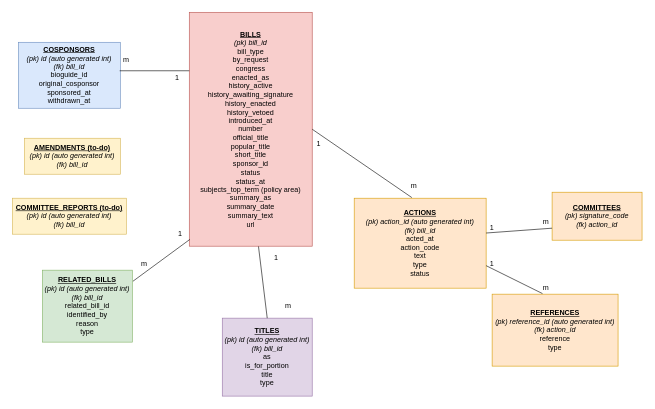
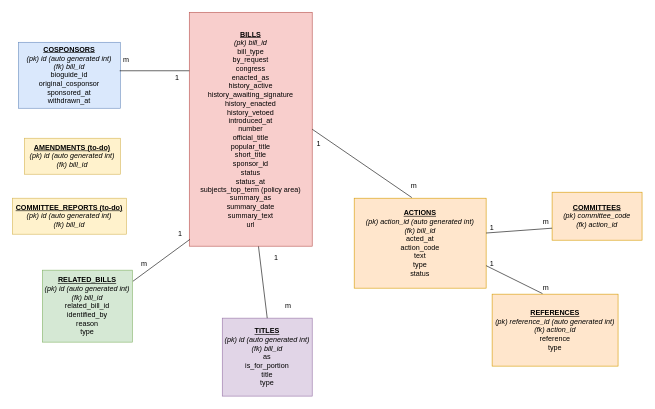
(597, 216) -> (597, 216)
